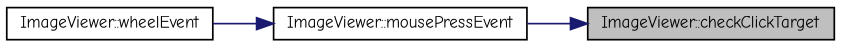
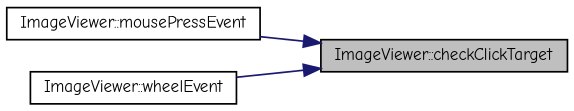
(235, 24) -> (270, 74)
